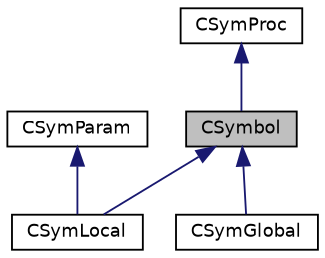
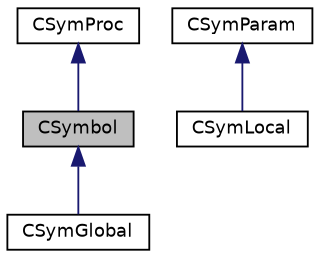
(151, 186) -> none
